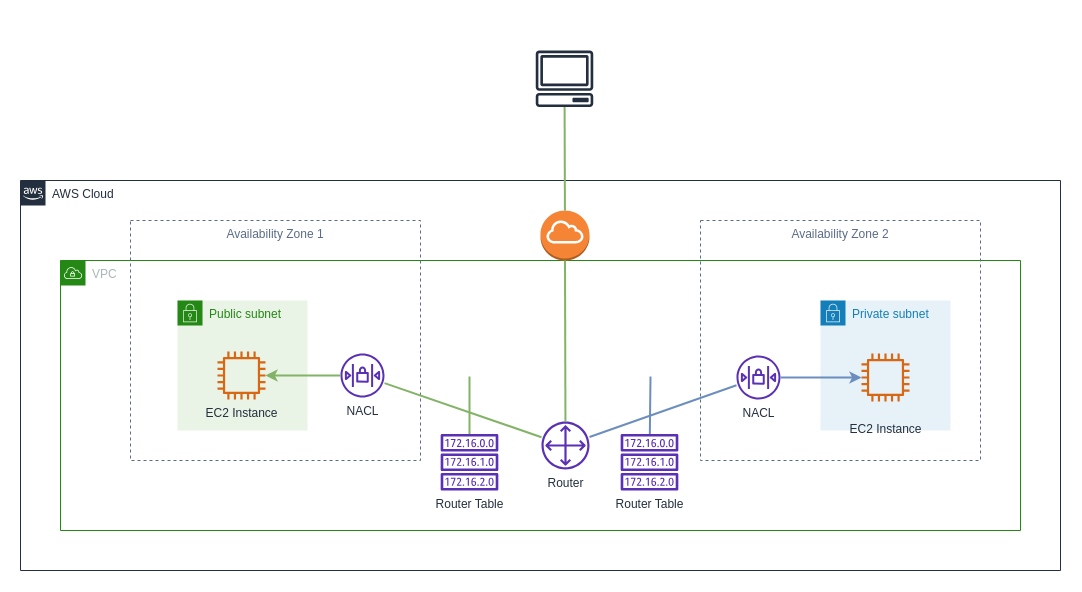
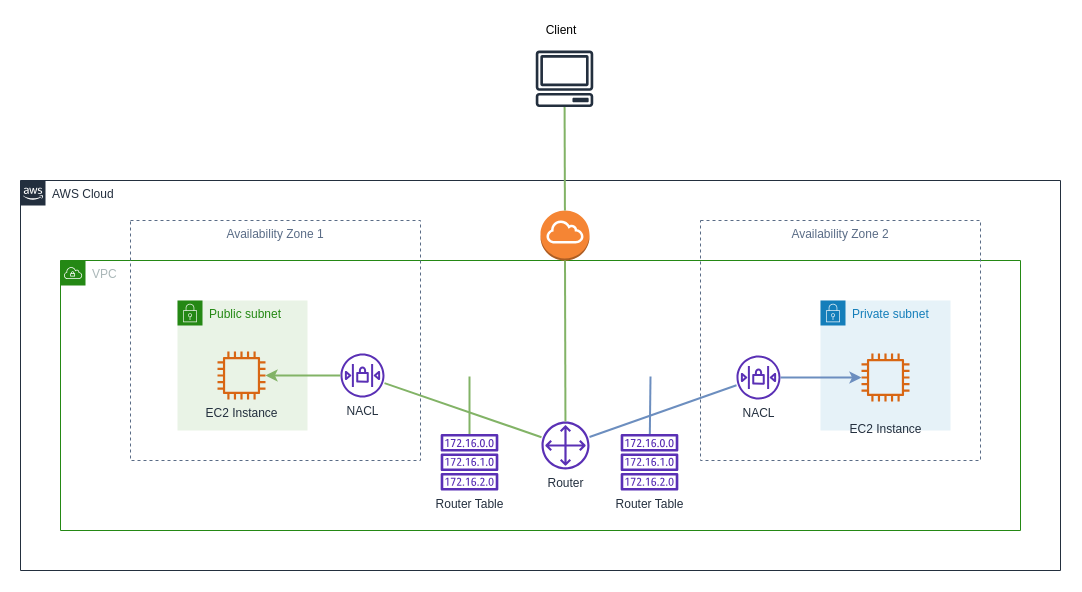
none -> (562, 31)
